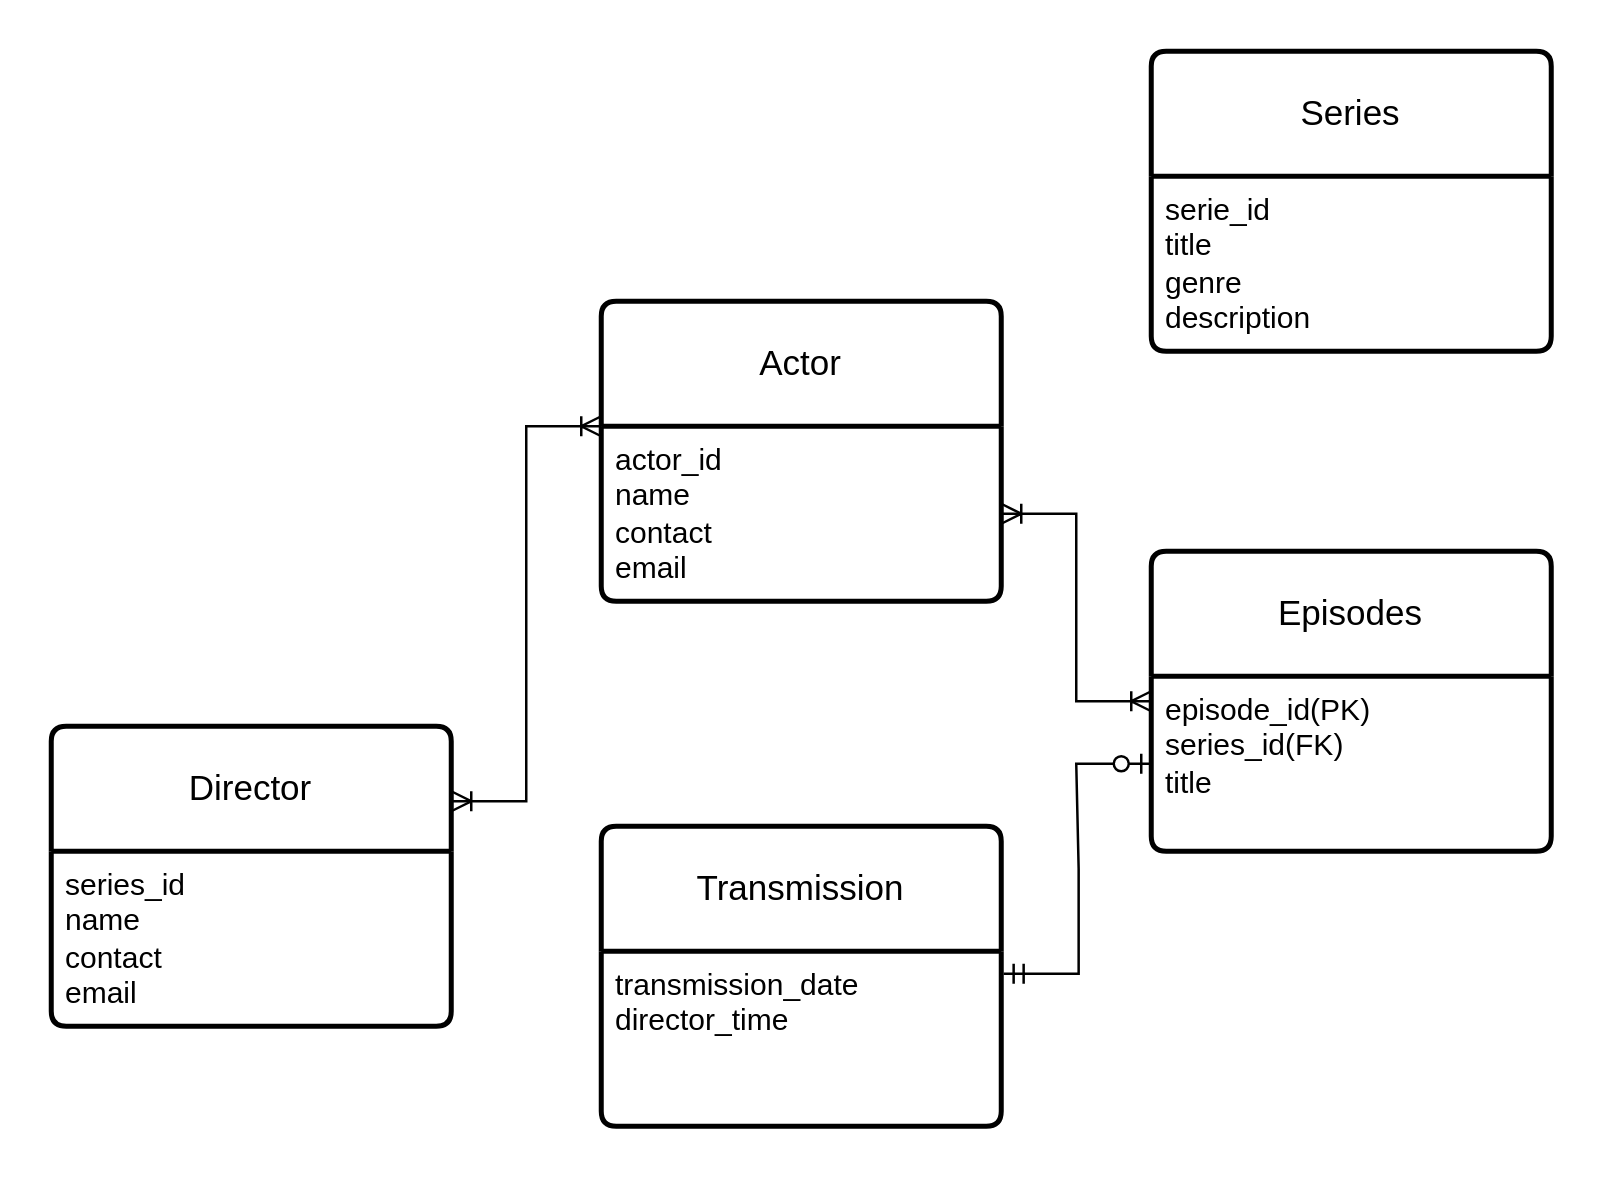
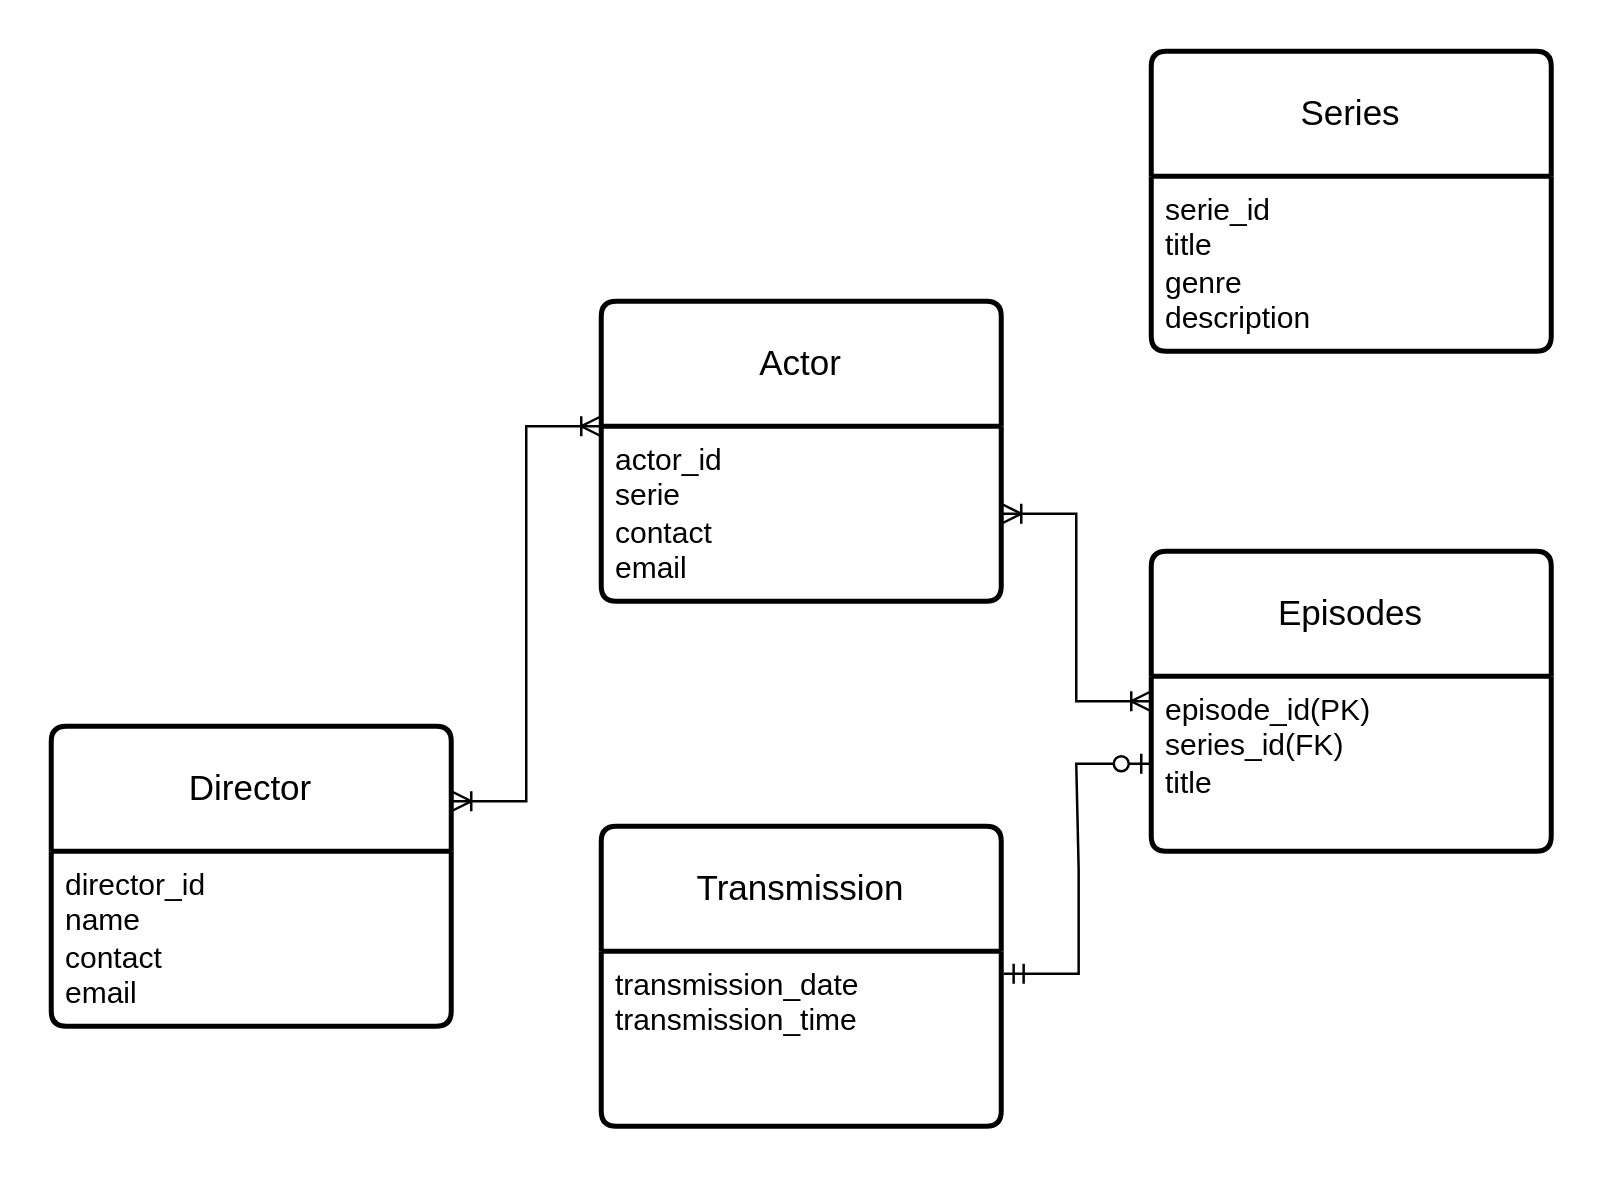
(680, 516) -> (680, 516)
(134, 941) -> (151, 941)
(751, 1005) -> (751, 1005)
